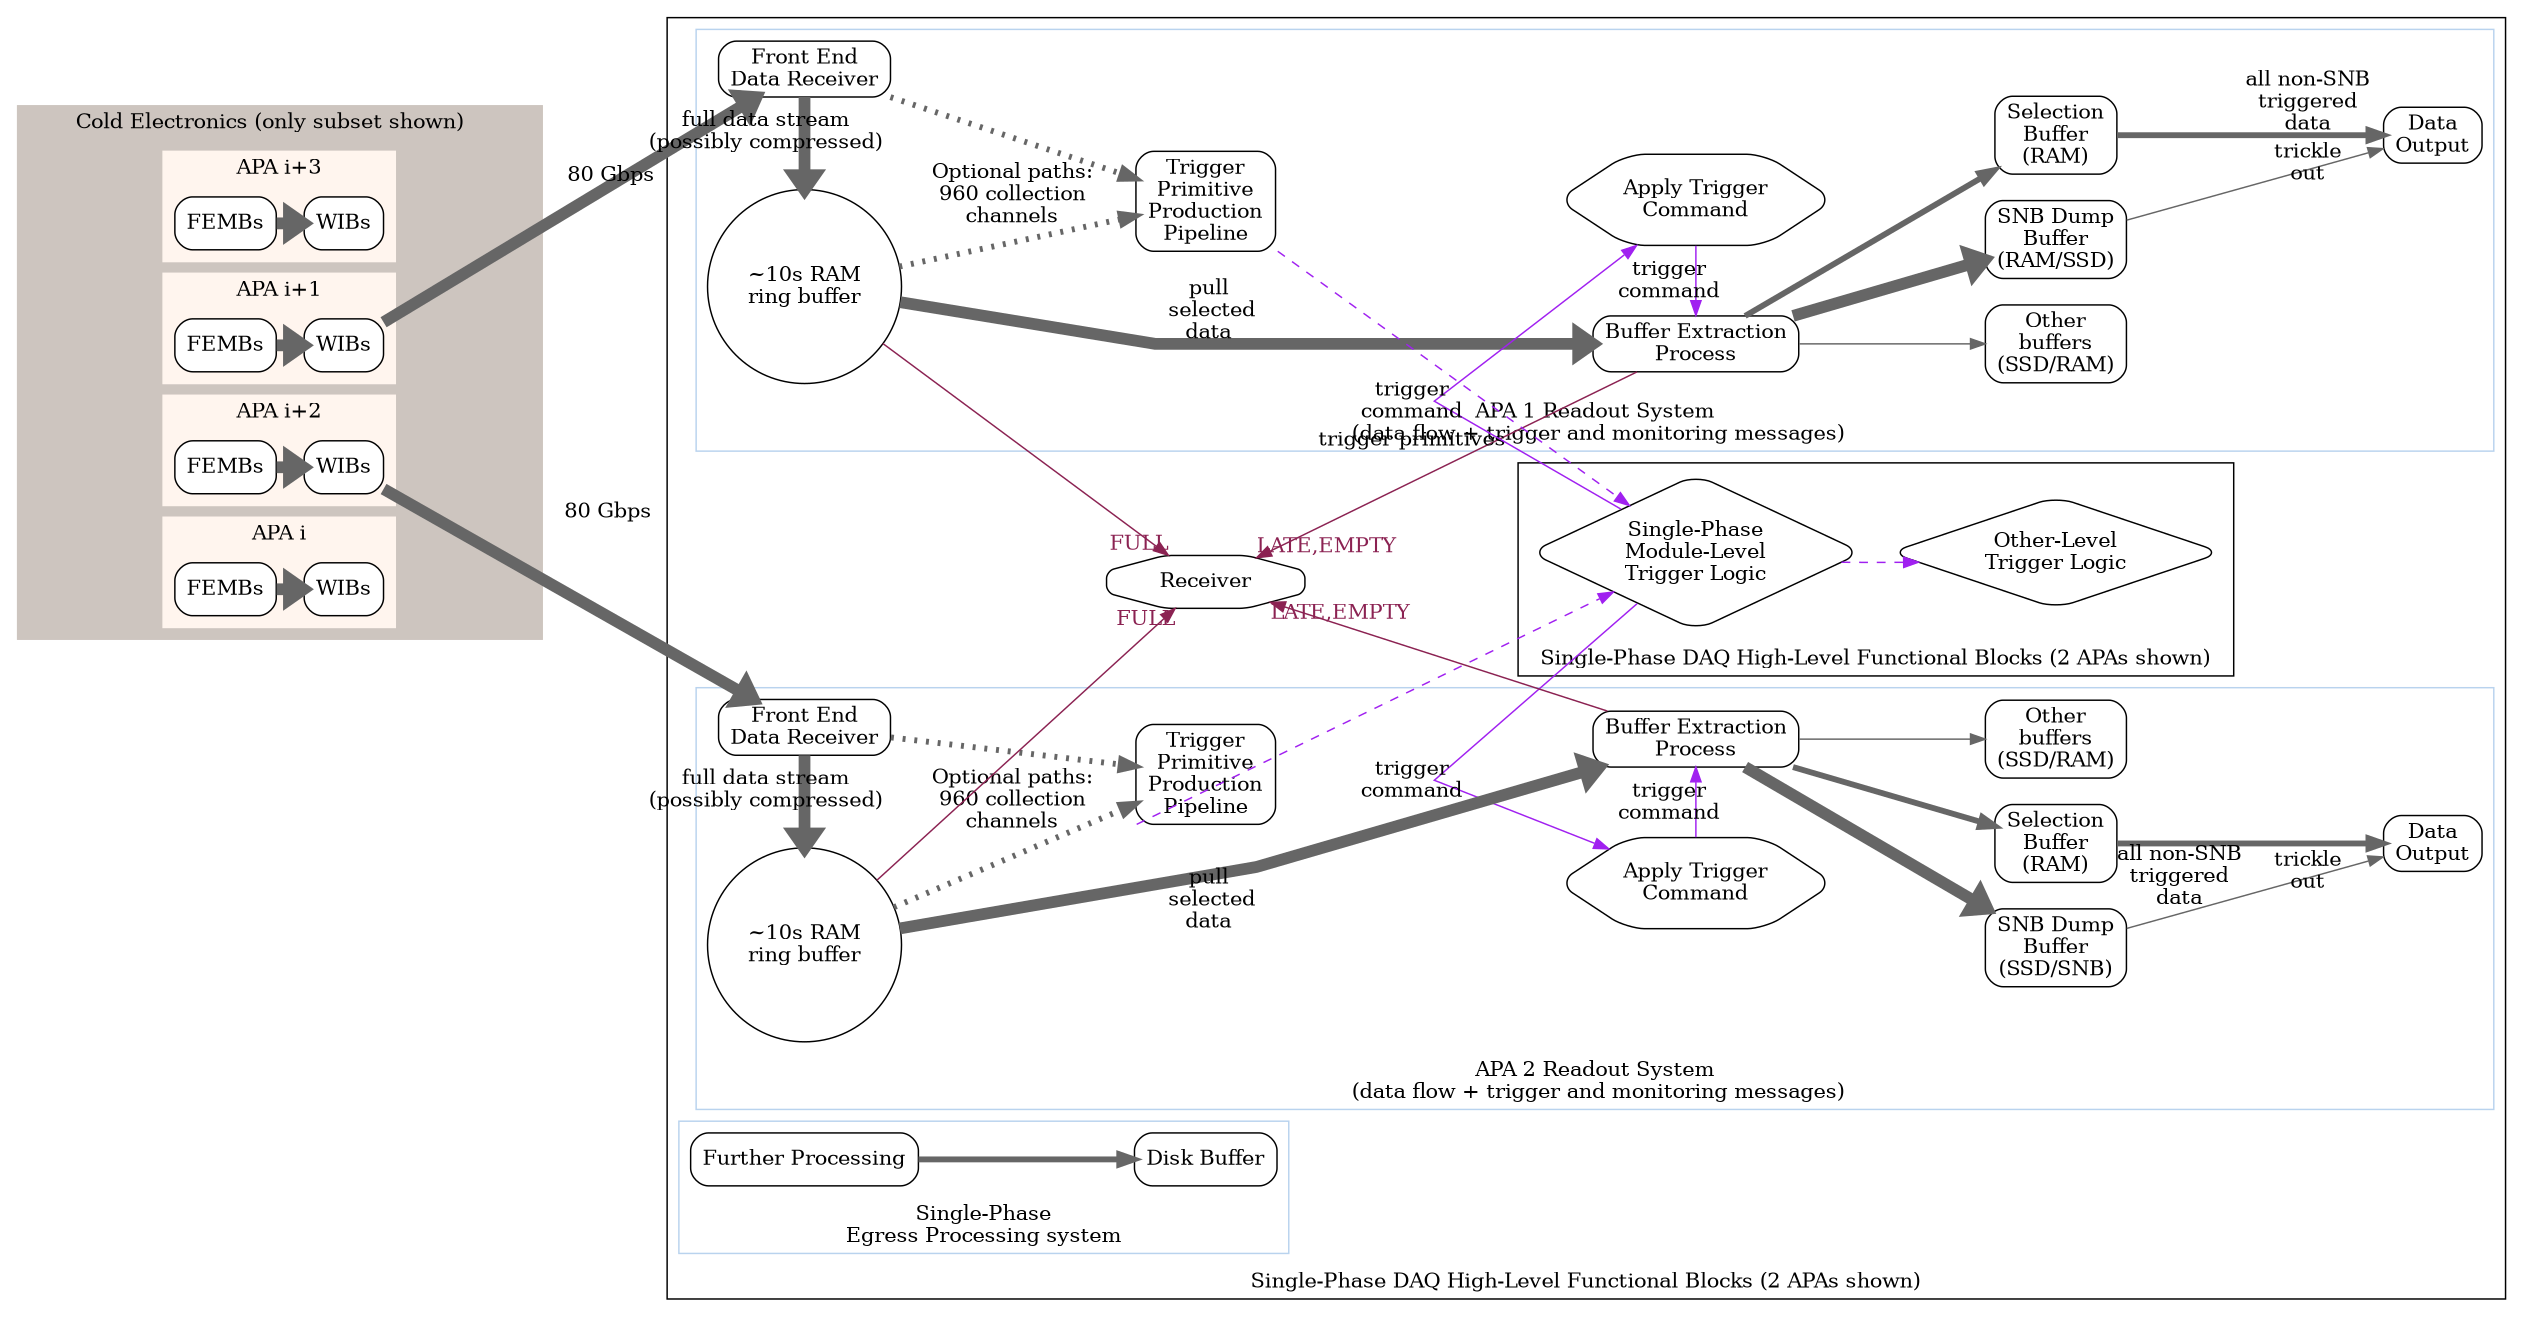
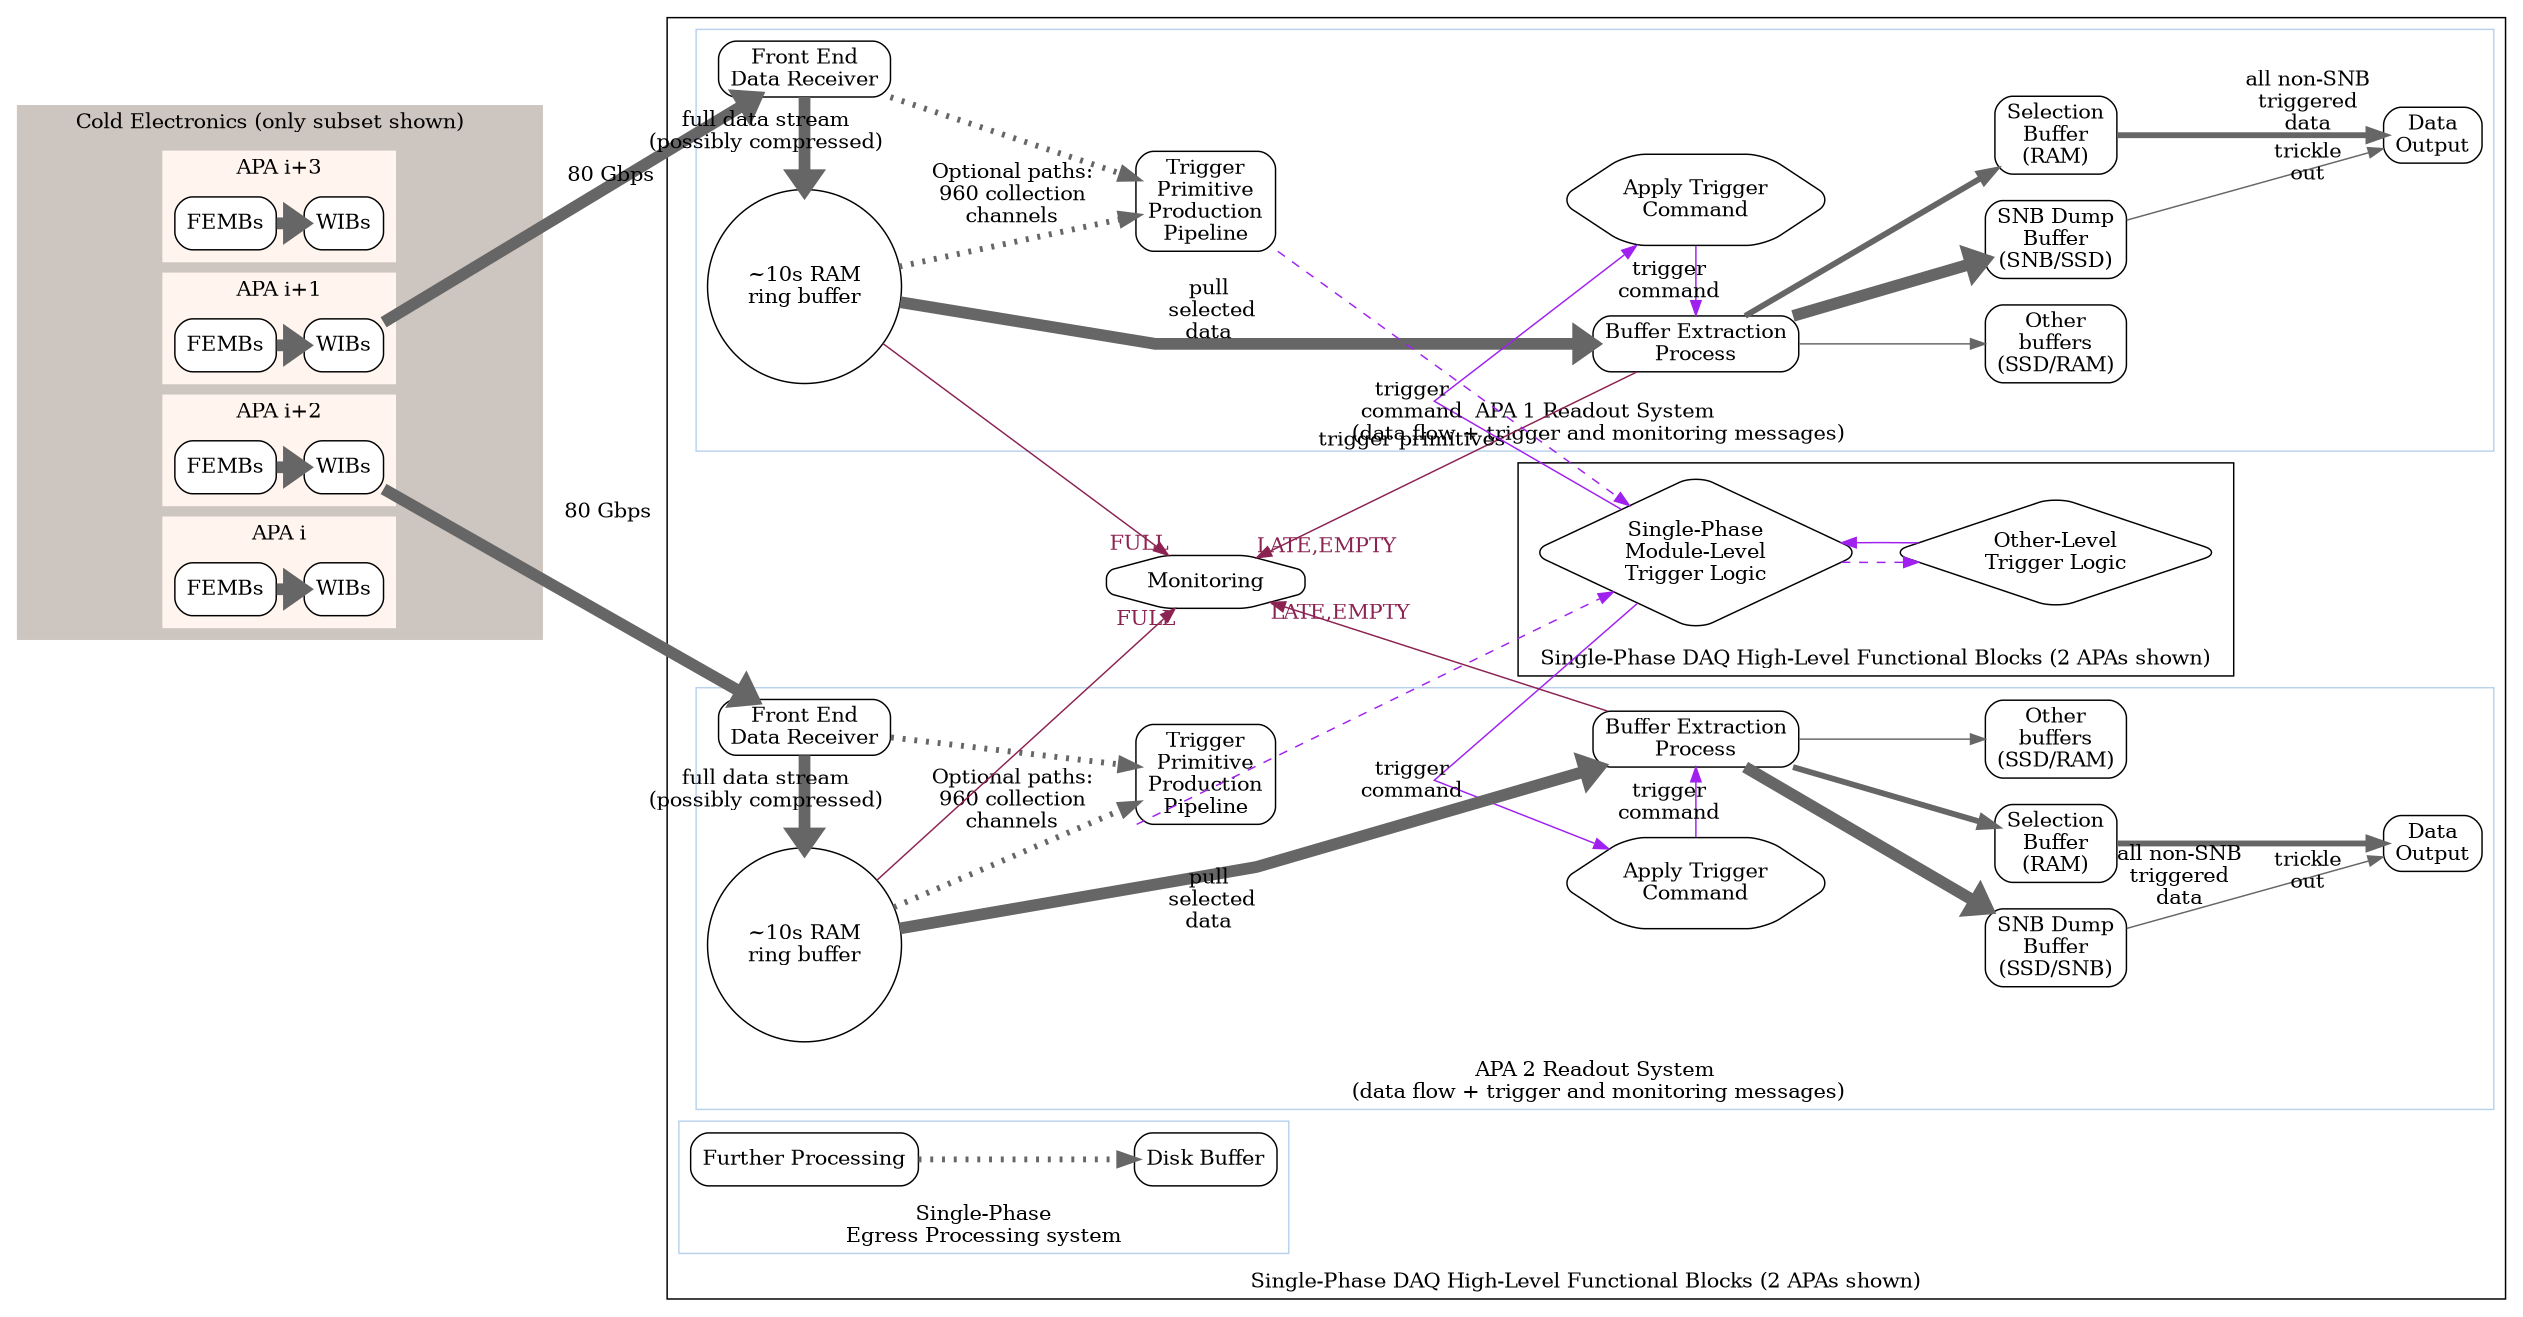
(2056, 240) -> (2056, 240)
none -> (1887, 543)
(1206, 582) -> (1206, 582)
(1019, 1159) -> (1019, 1159)
